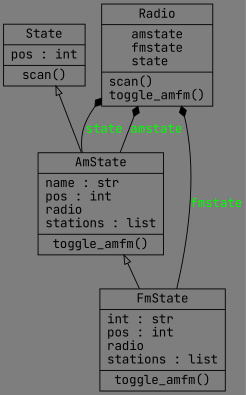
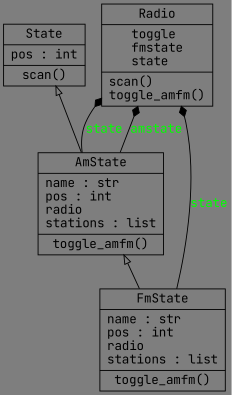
(157, 34) -> (154, 34)
(216, 204) -> (209, 204)
(141, 319) -> (144, 319)
